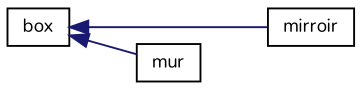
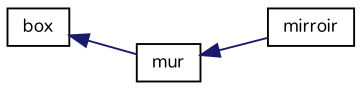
(178, 27) -> (243, 44)
